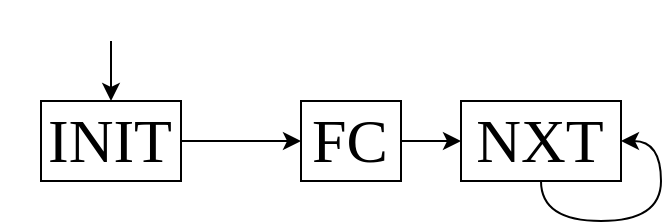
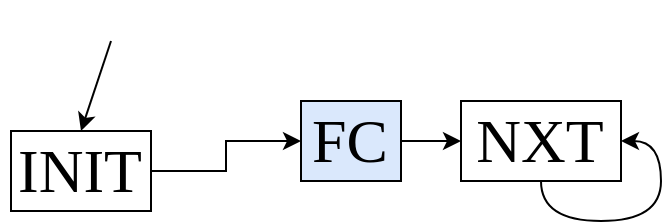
(111, 141) -> (81, 171)
(351, 141) -> (351, 141)
